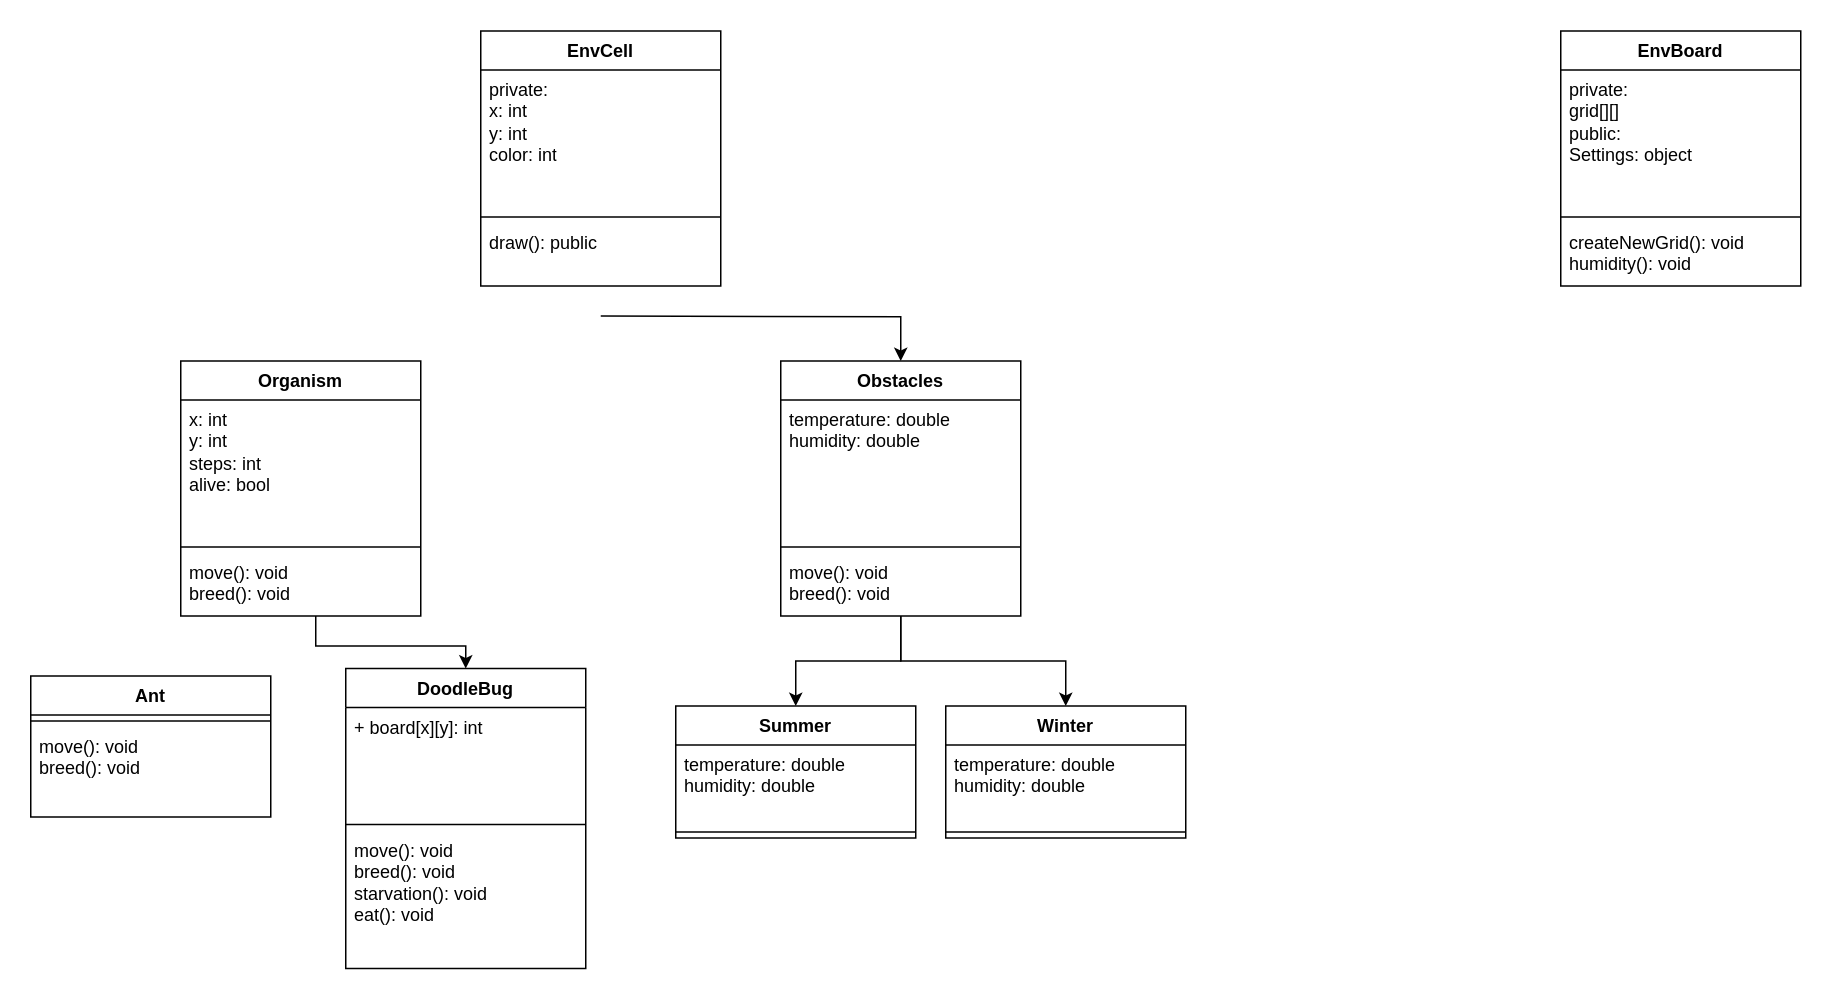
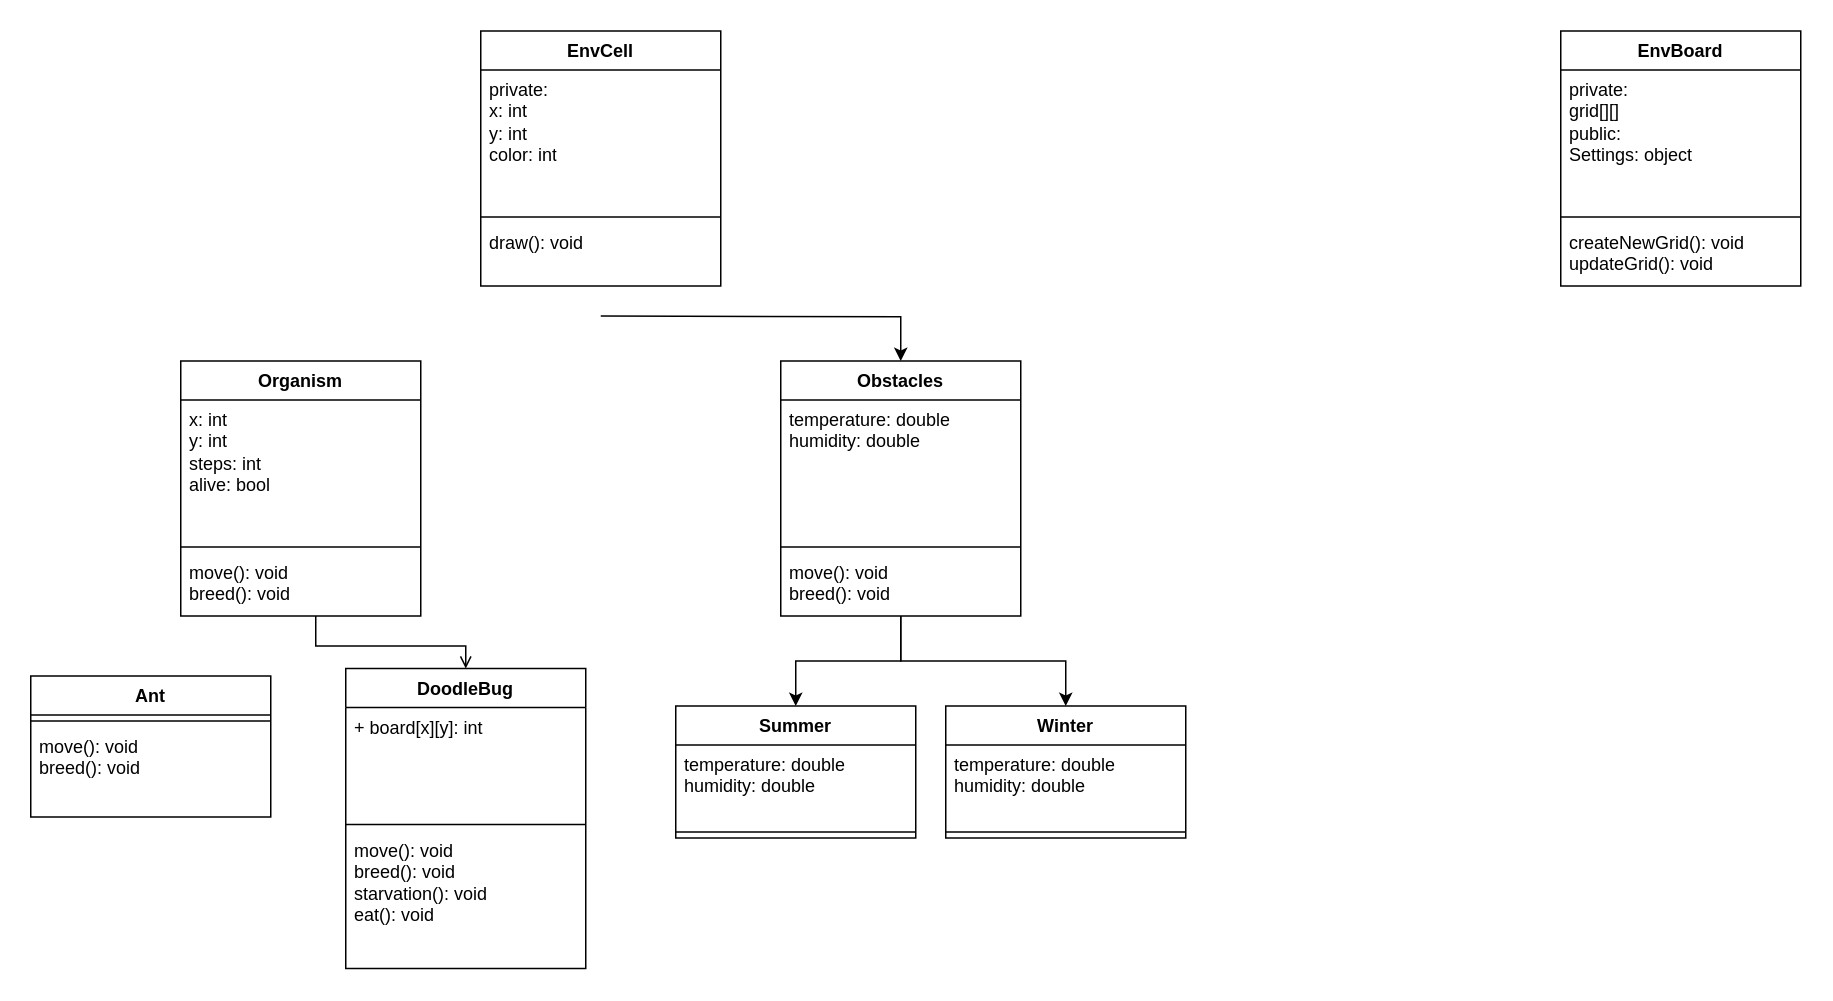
(551, 244) -> (543, 244)
(1666, 255) -> (1666, 255)
(466, 657) -> (466, 659)
